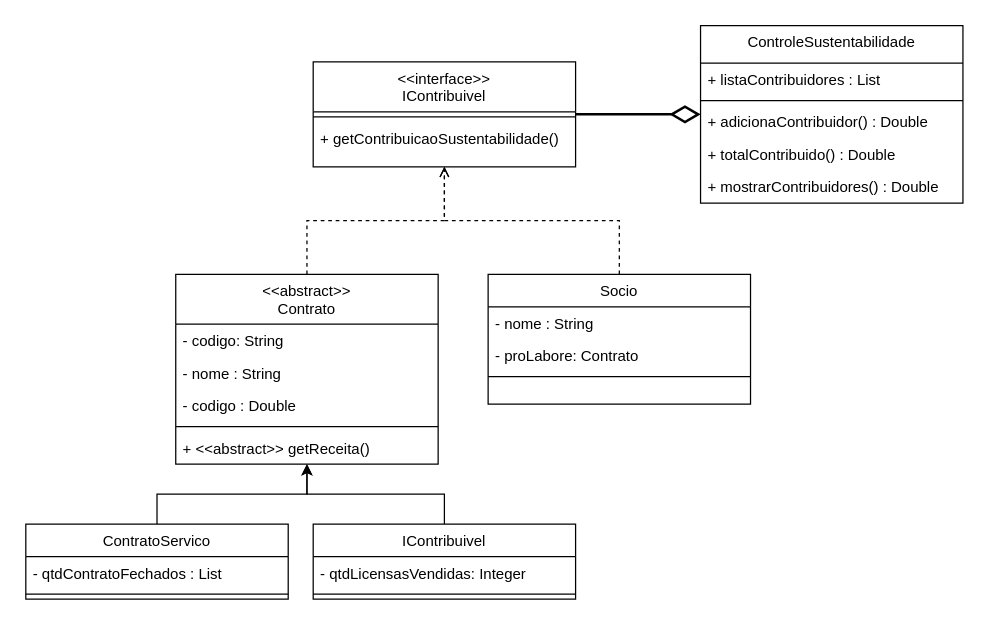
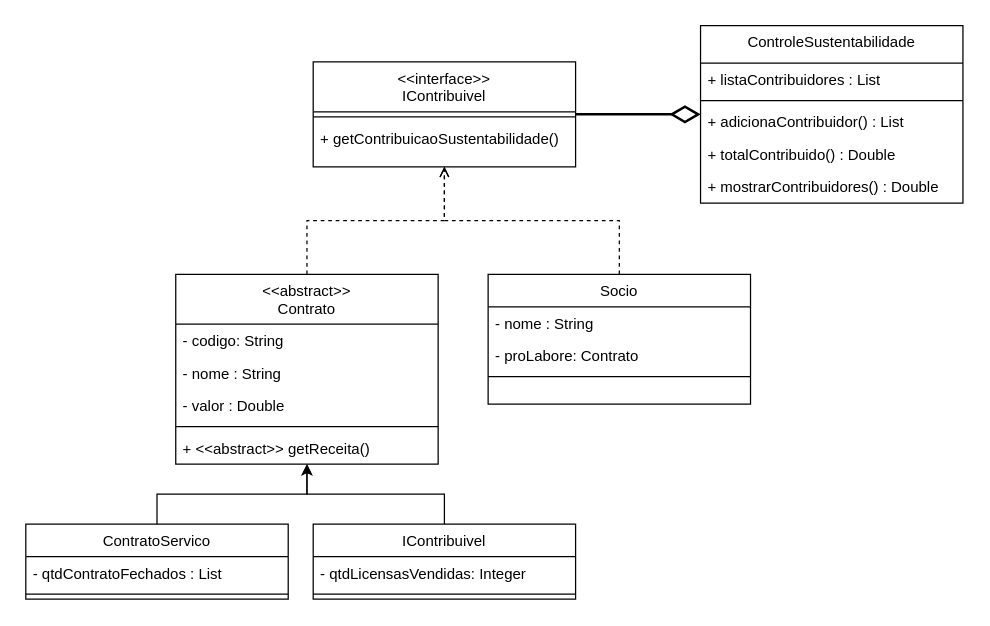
(829, 123) -> (820, 123)
(242, 406) -> (238, 406)
